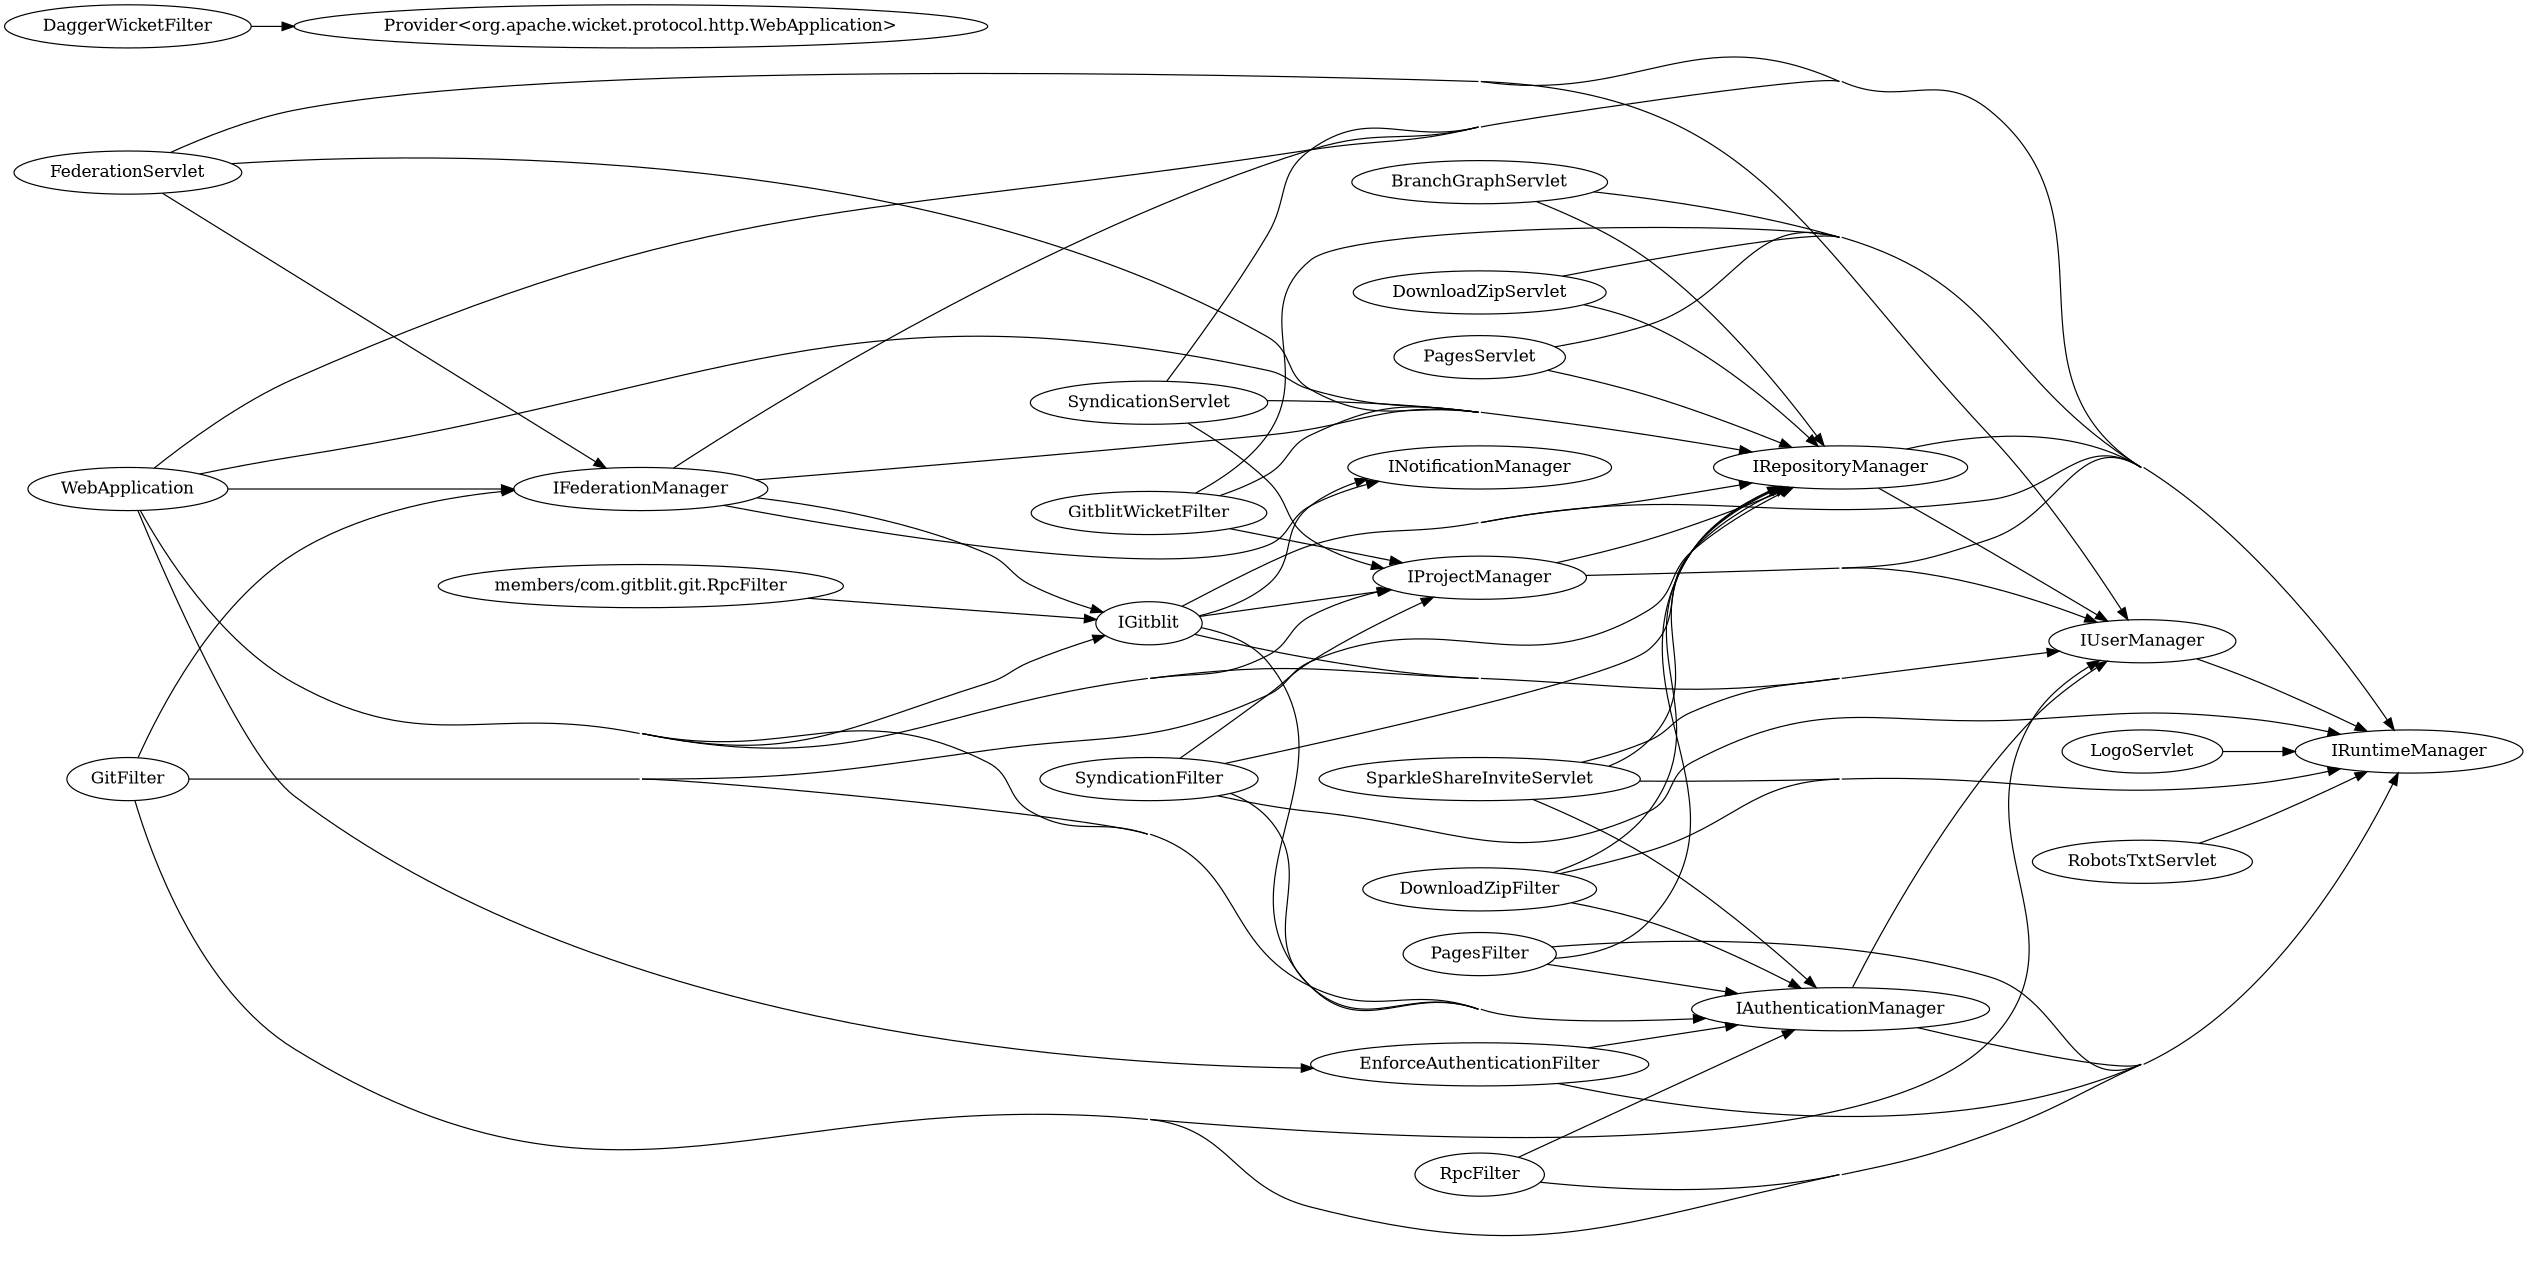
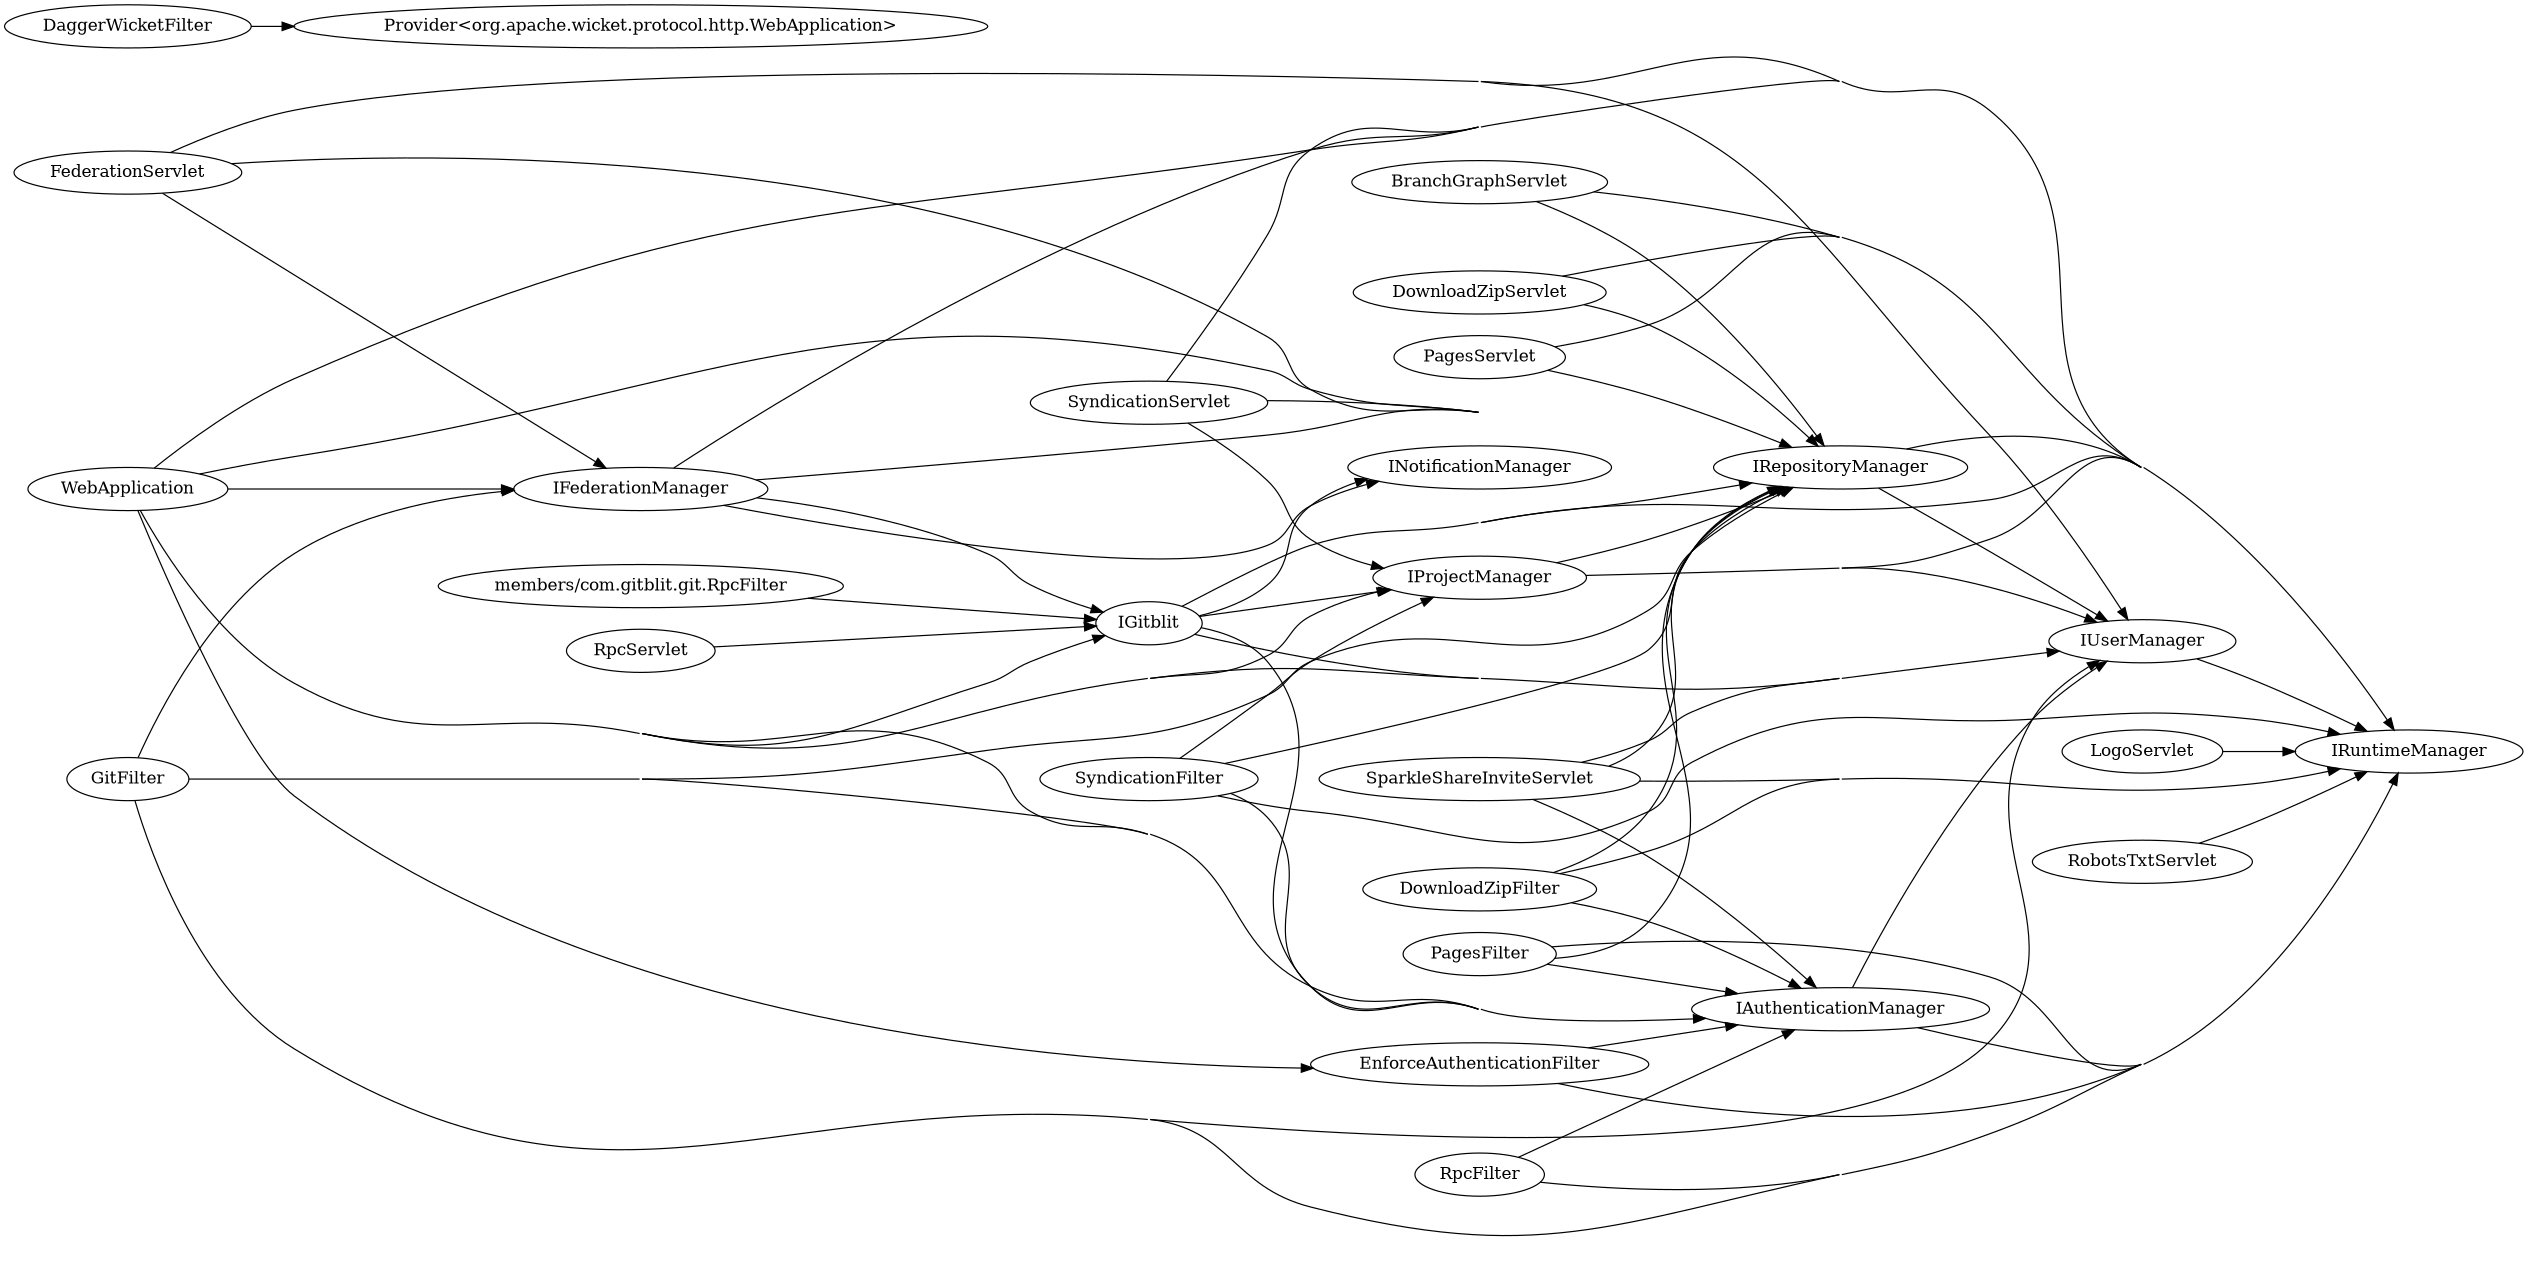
(1149, 513) -> none
none -> (641, 651)
